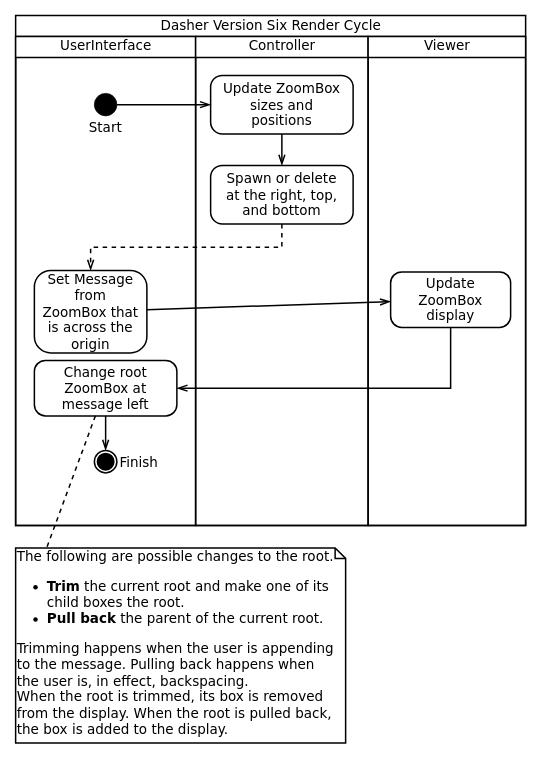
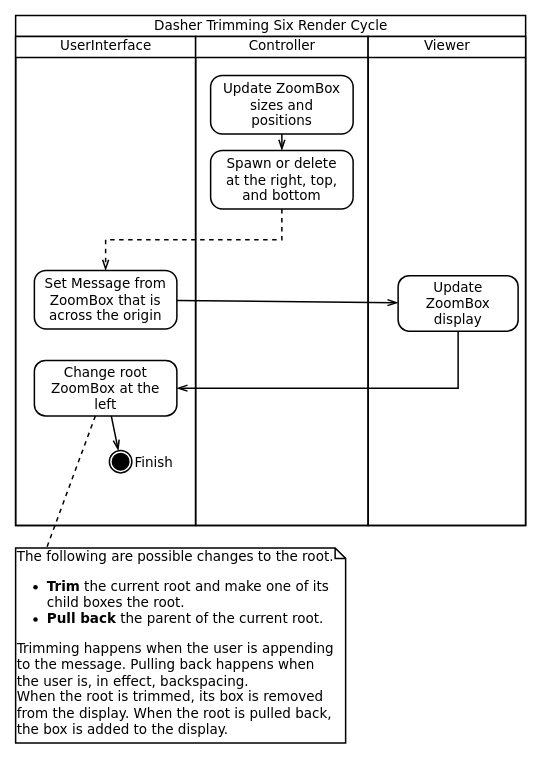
(271, 25) -> (271, 25)
(105, 105) -> none
(162, 105) -> none
(282, 195) -> (282, 180)
(450, 300) -> (458, 303)
(90, 312) -> (105, 300)
(105, 388) -> (105, 388)
(105, 462) -> (120, 462)
